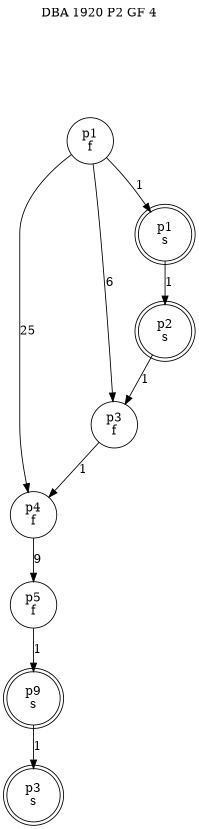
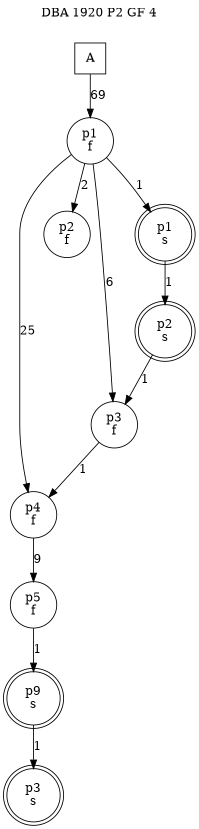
none -> (90, 58)
none -> (67, 234)
